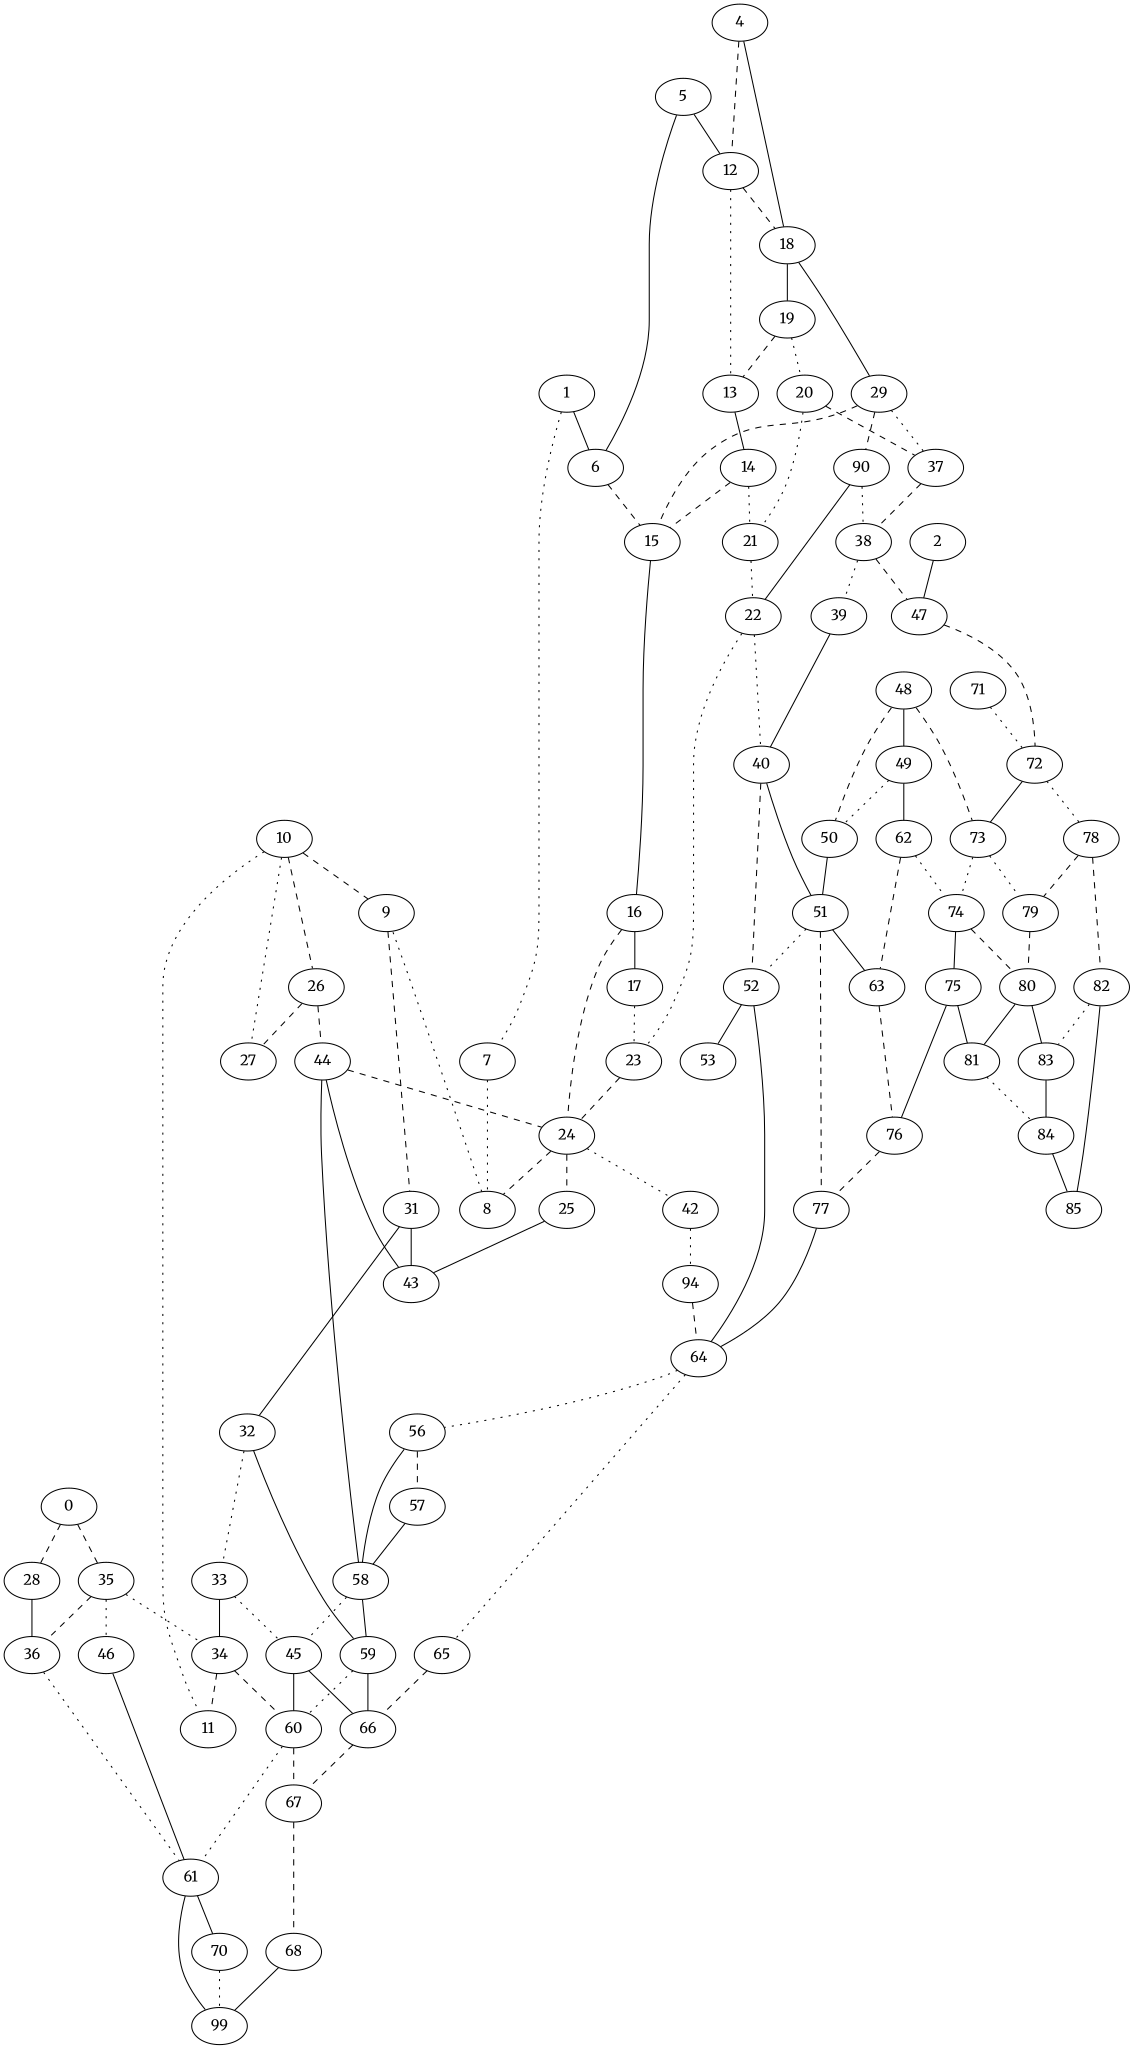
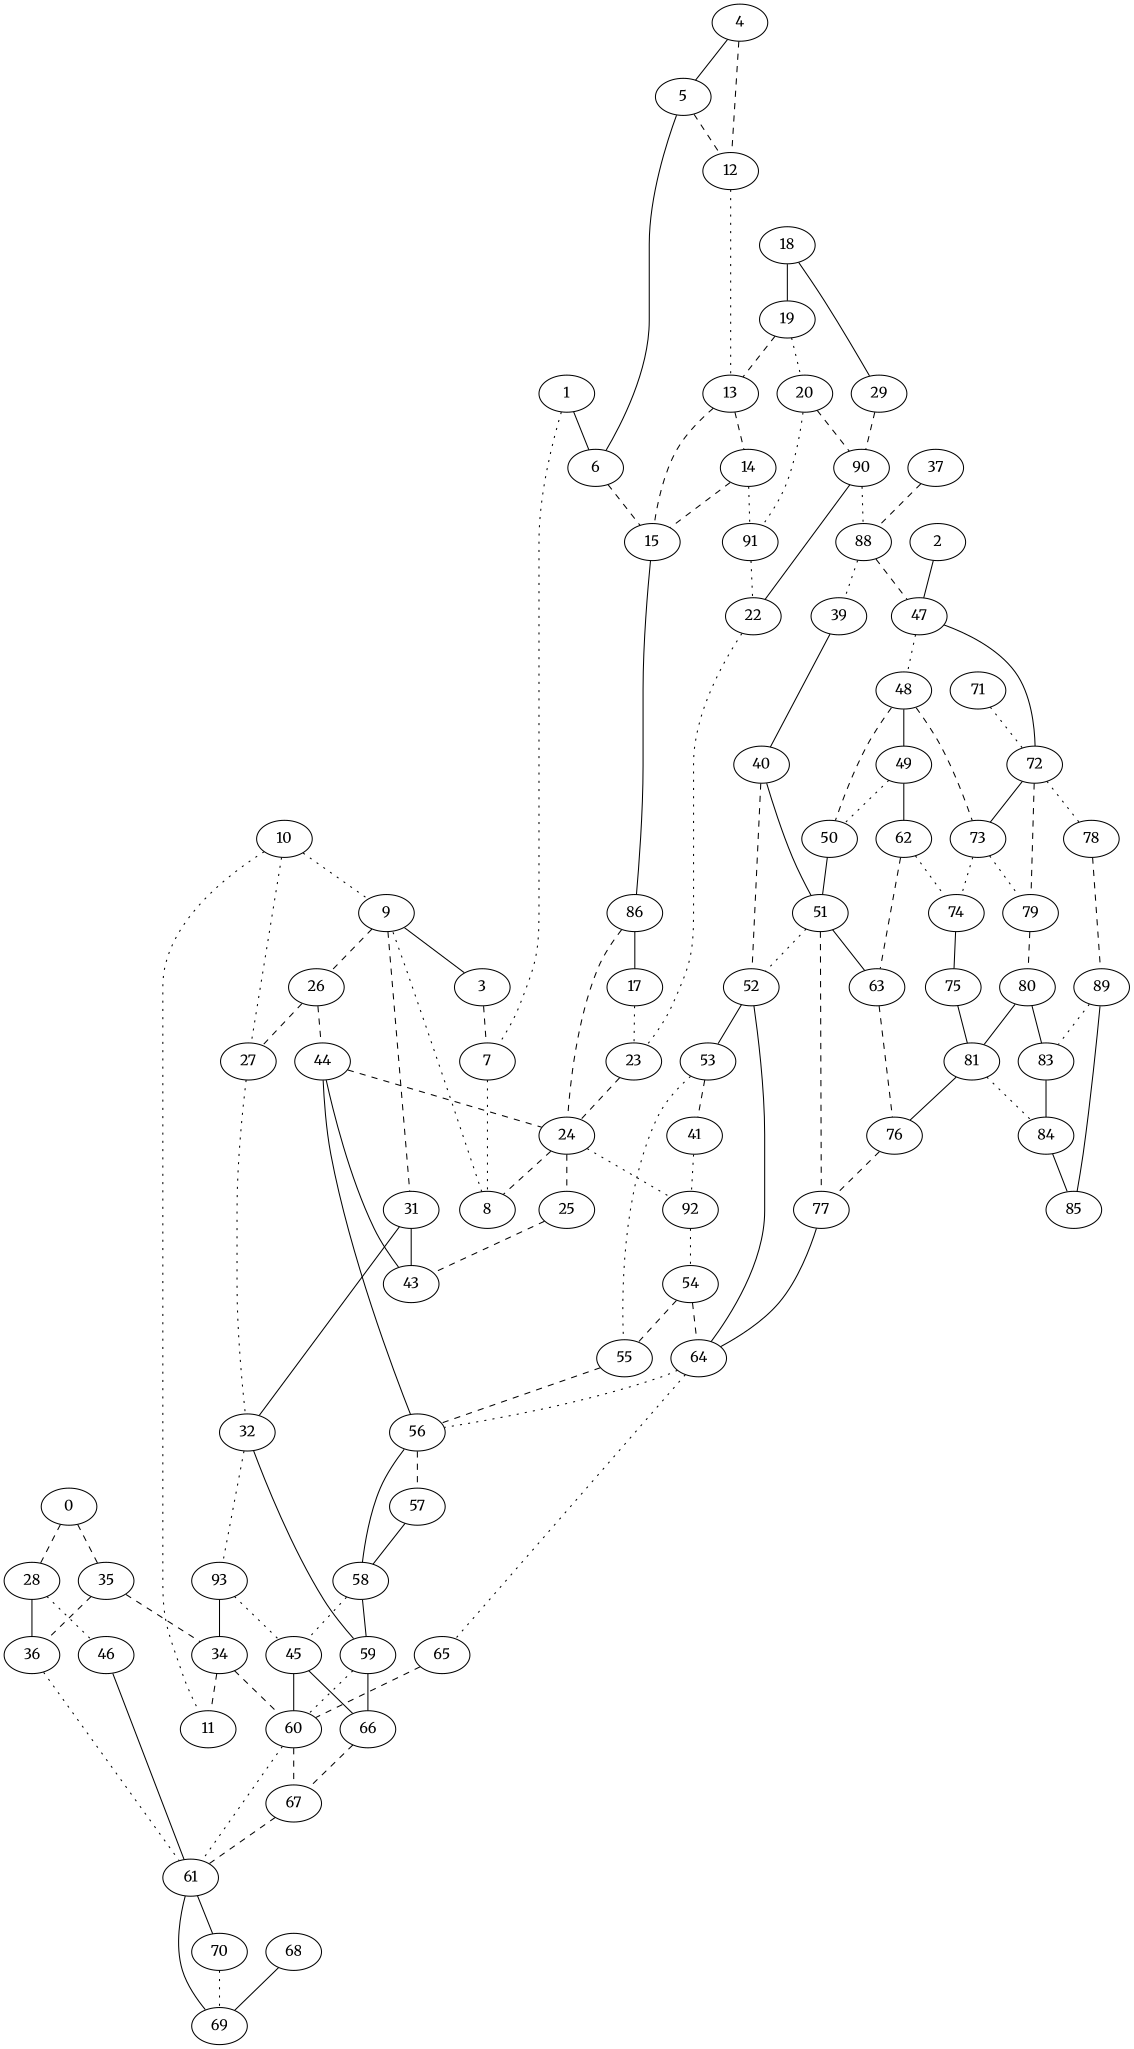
(707, 134) -> (707, 134)
(764, 134) -> (712, 60)
(759, 208) -> none
(738, 427) -> (739, 431)
(863, 427) -> (833, 431)
(907, 431) -> none
(733, 436) -> (672, 460)
(750, 542) -> (750, 542)
(864, 542) -> (864, 542)
none -> (912, 653)
(1012, 669) -> (1012, 669)
(757, 690) -> none
(335, 876) -> (335, 876)
(1061, 876) -> (1033, 839)
(300, 913) -> (351, 950)
(635, 913) -> (635, 913)
(992, 950) -> none
none -> (482, 987)
(1102, 987) -> (1102, 987)
(924, 1062) -> (933, 1099)
none -> (695, 1136)
(690, 1210) -> (690, 1210)
none -> (237, 1247)
(489, 1247) -> (489, 1247)
(690, 1284) -> (690, 1284)
(334, 1334) -> (354, 1250)
none -> (625, 1358)
(220, 1581) -> (220, 1581)
(157, 1615) -> (157, 1615)
(106, 1618) -> (65, 1614)
(405, 1692) -> (376, 1688)
(294, 1878) -> (242, 1841)
(220, 2026) -> (220, 2026)
